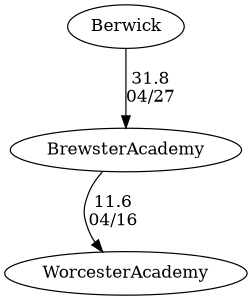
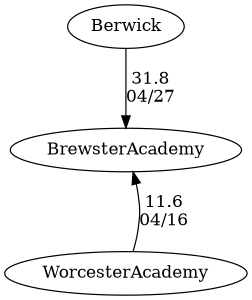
(85, 206) -> (139, 218)
